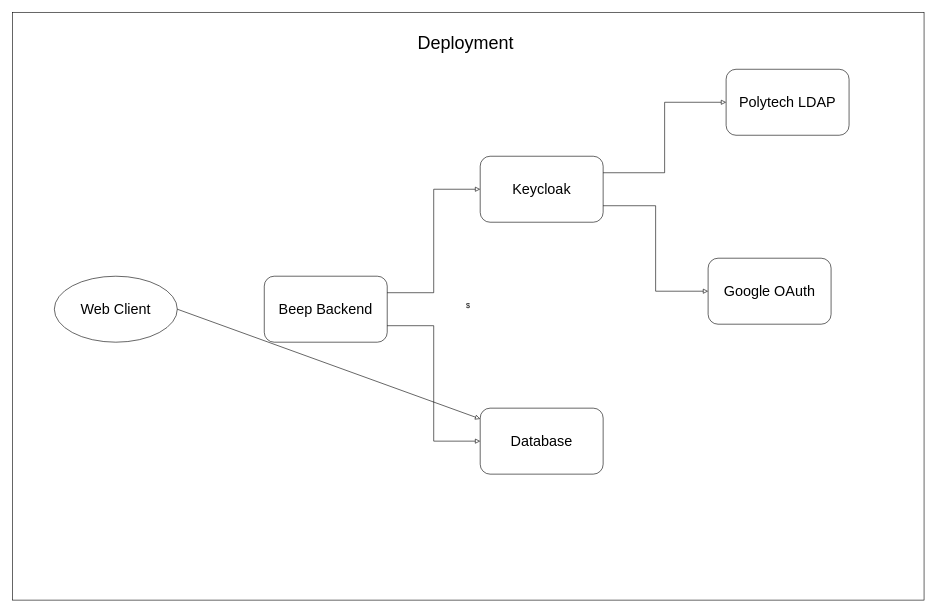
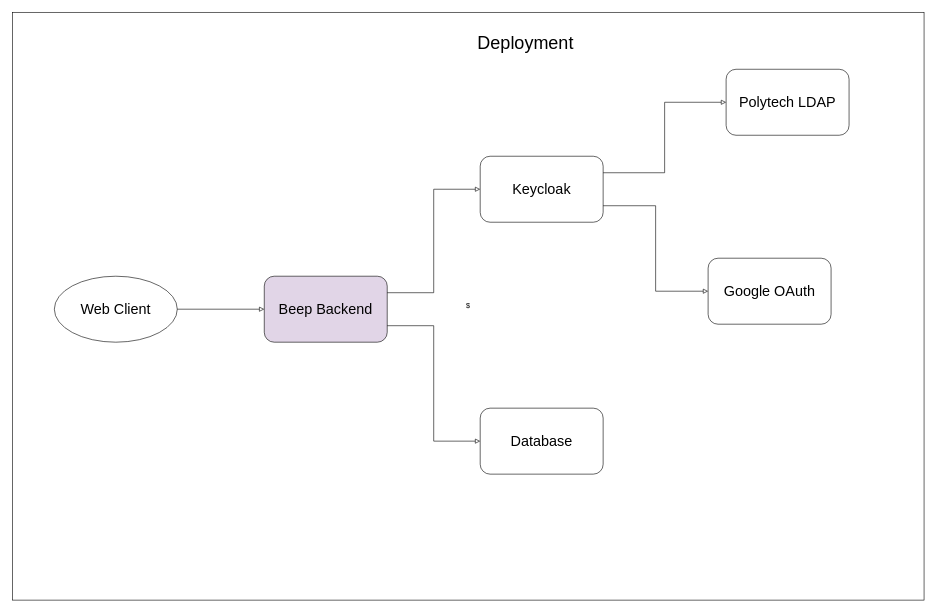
(468, 42) -> (528, 42)
(326, 309) -> (326, 309)
(327, 364) -> (218, 309)
